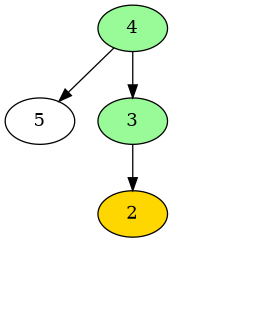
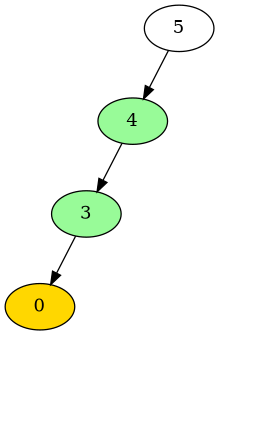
(91, 70) -> (159, 69)
(133, 214) -> (40, 307)
